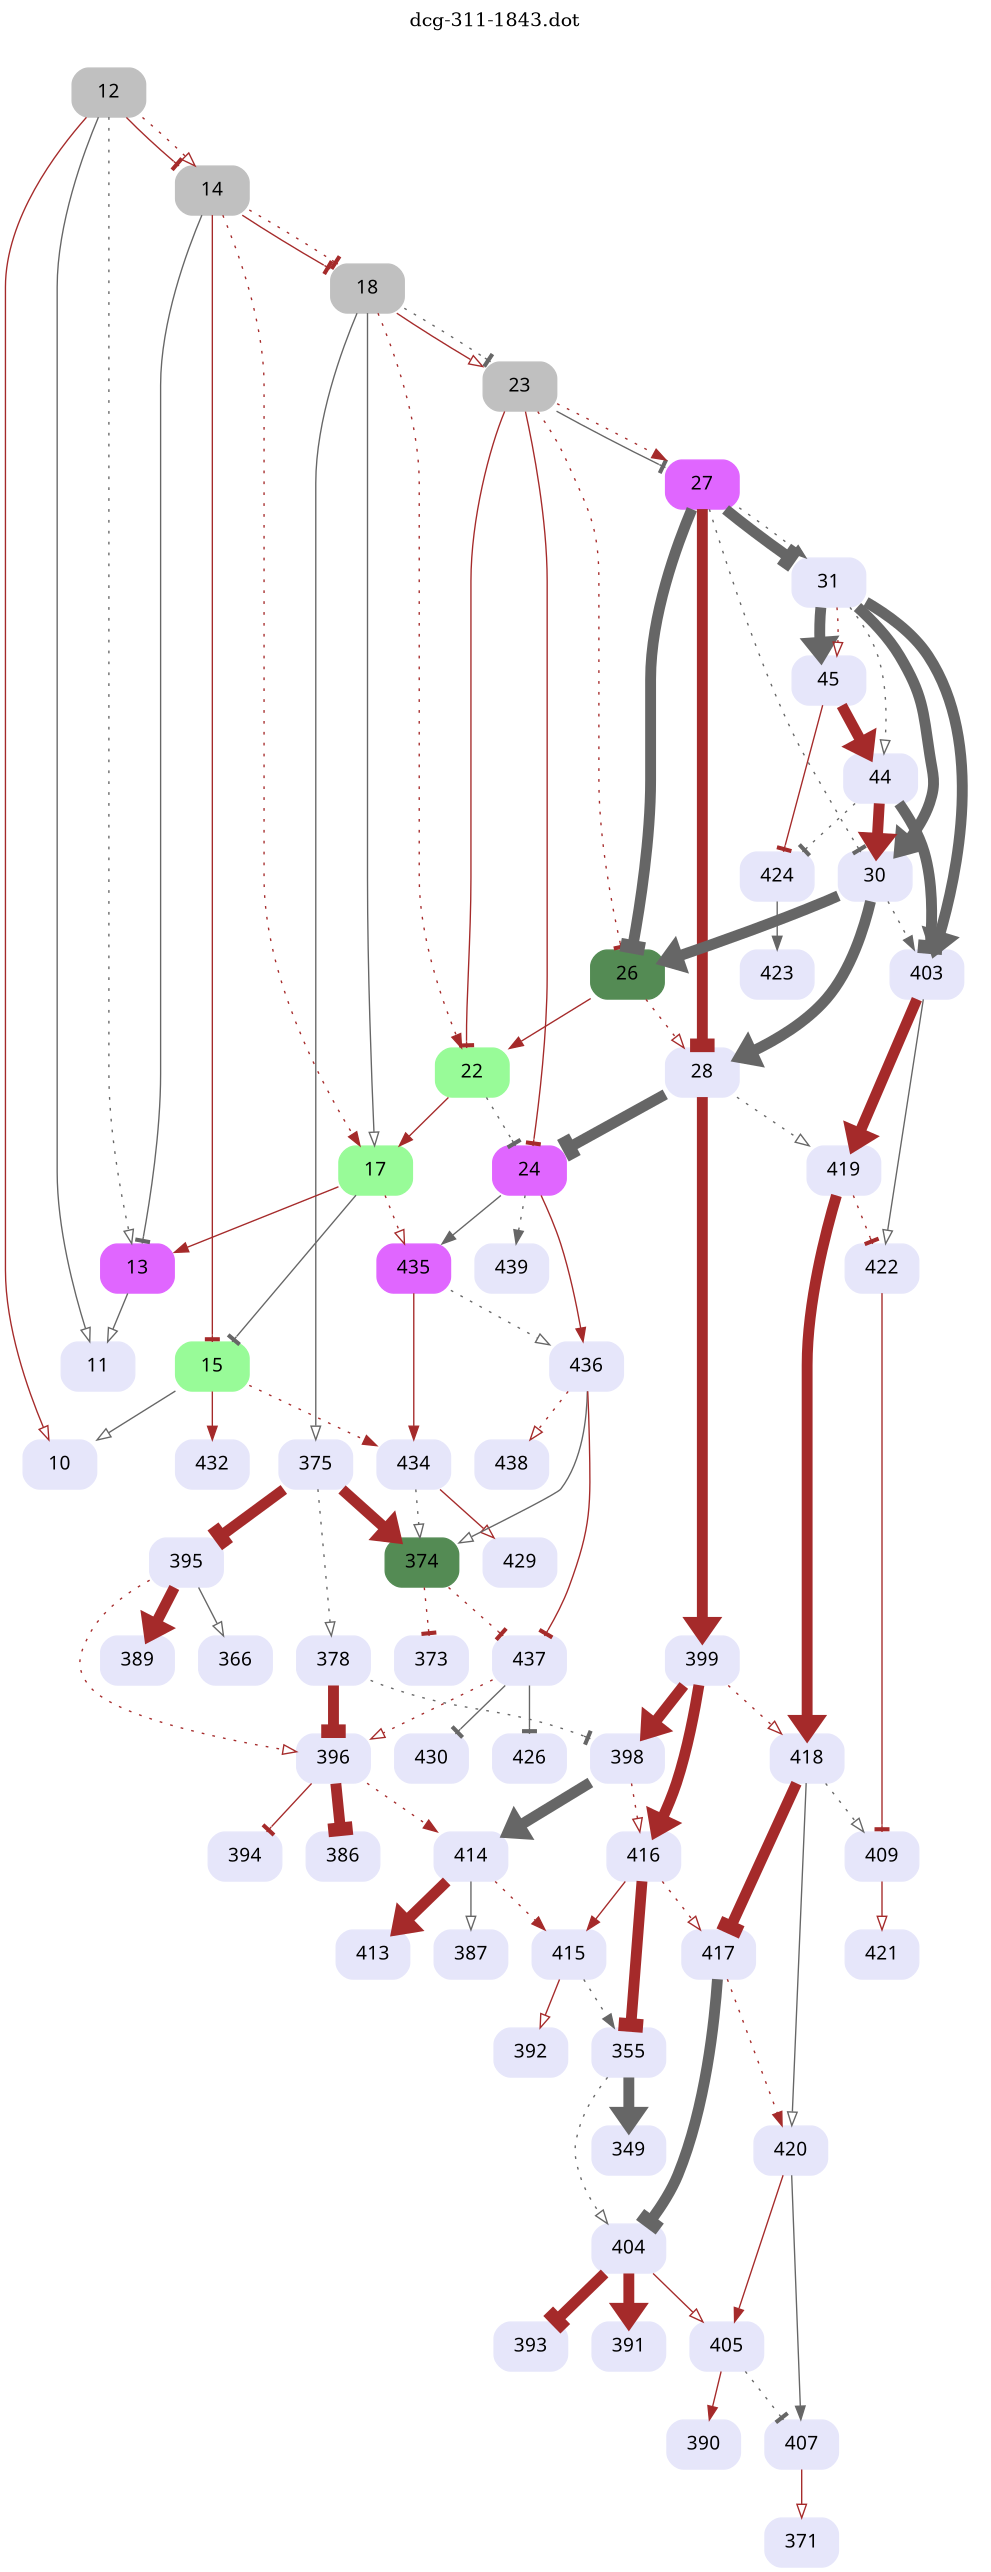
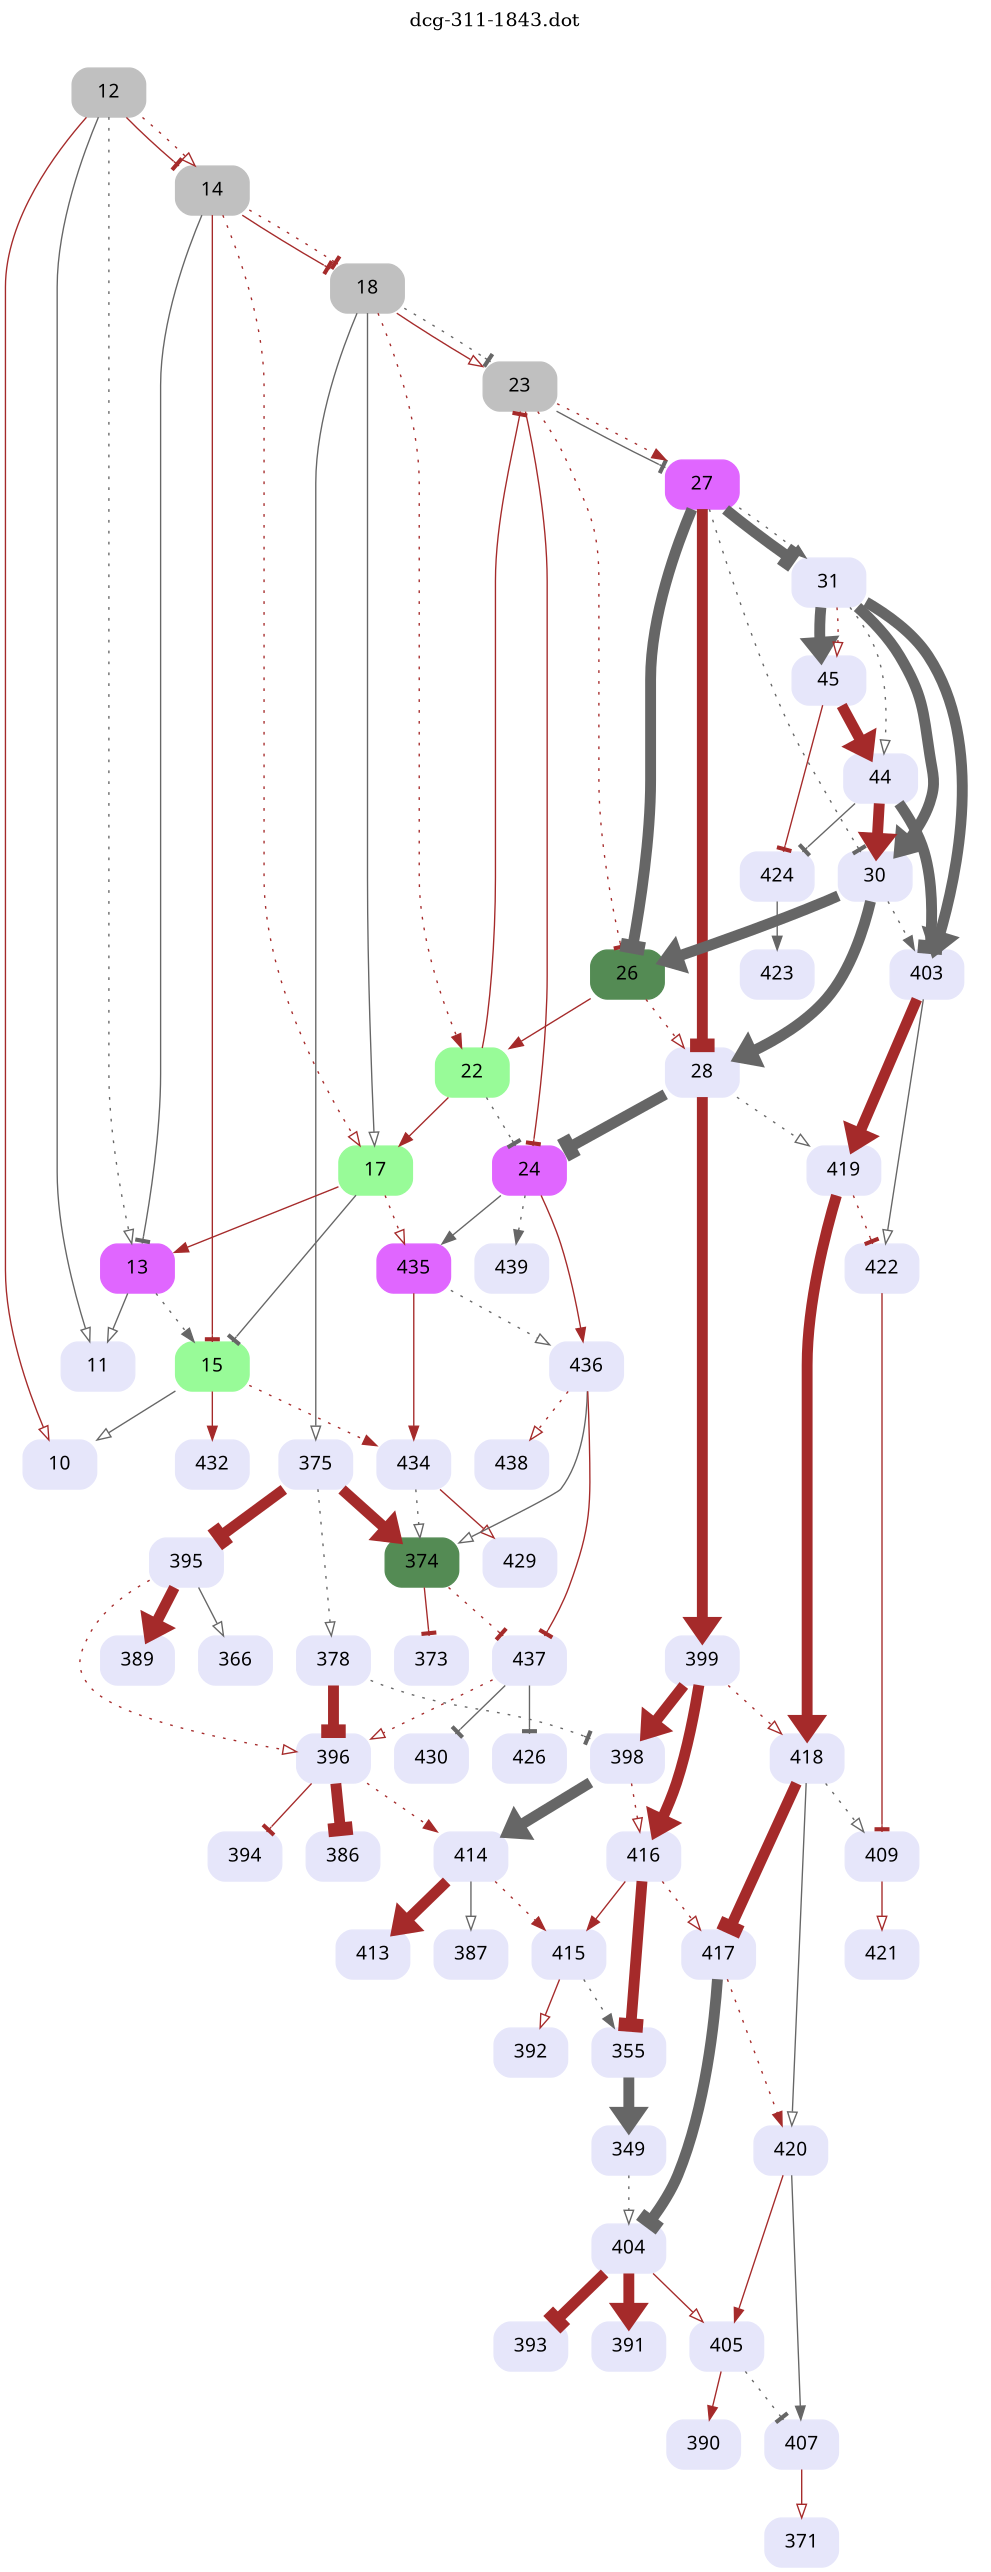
(264, 681) -> (264, 681)
(471, 724) -> (495, 732)
(831, 825) -> (831, 825)
none -> (171, 1312)
(426, 1608) -> (426, 1608)
(576, 2144) -> (629, 2193)
